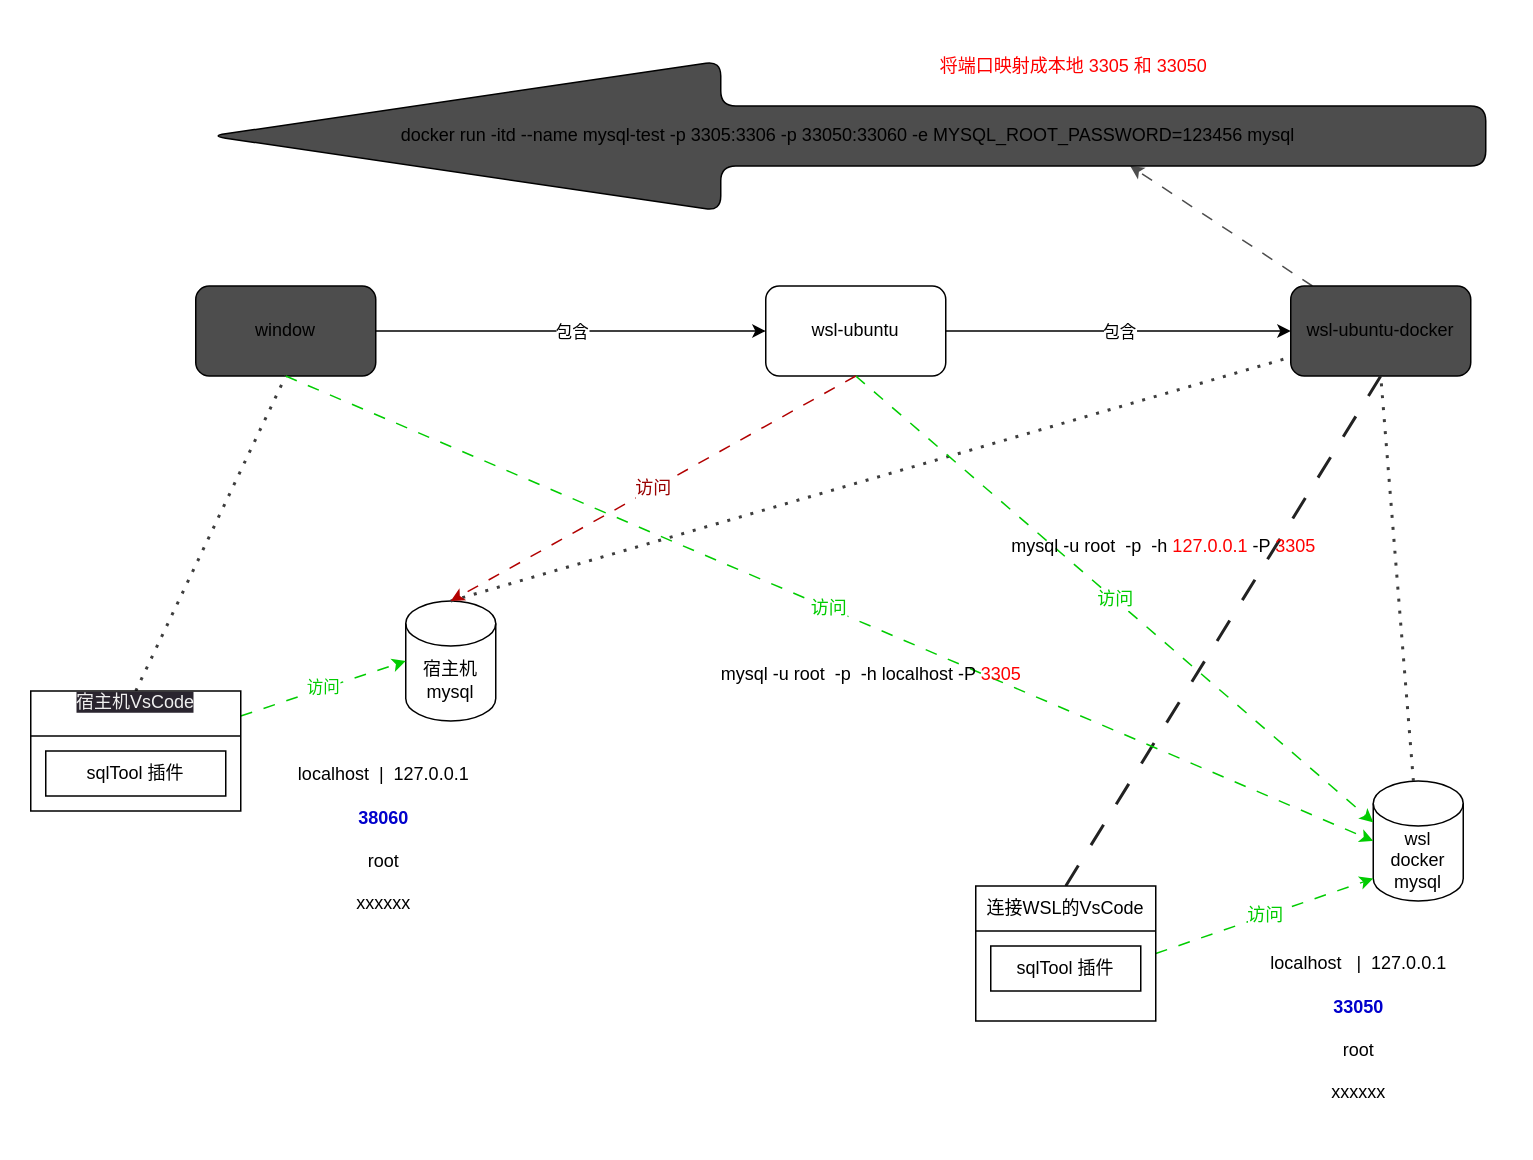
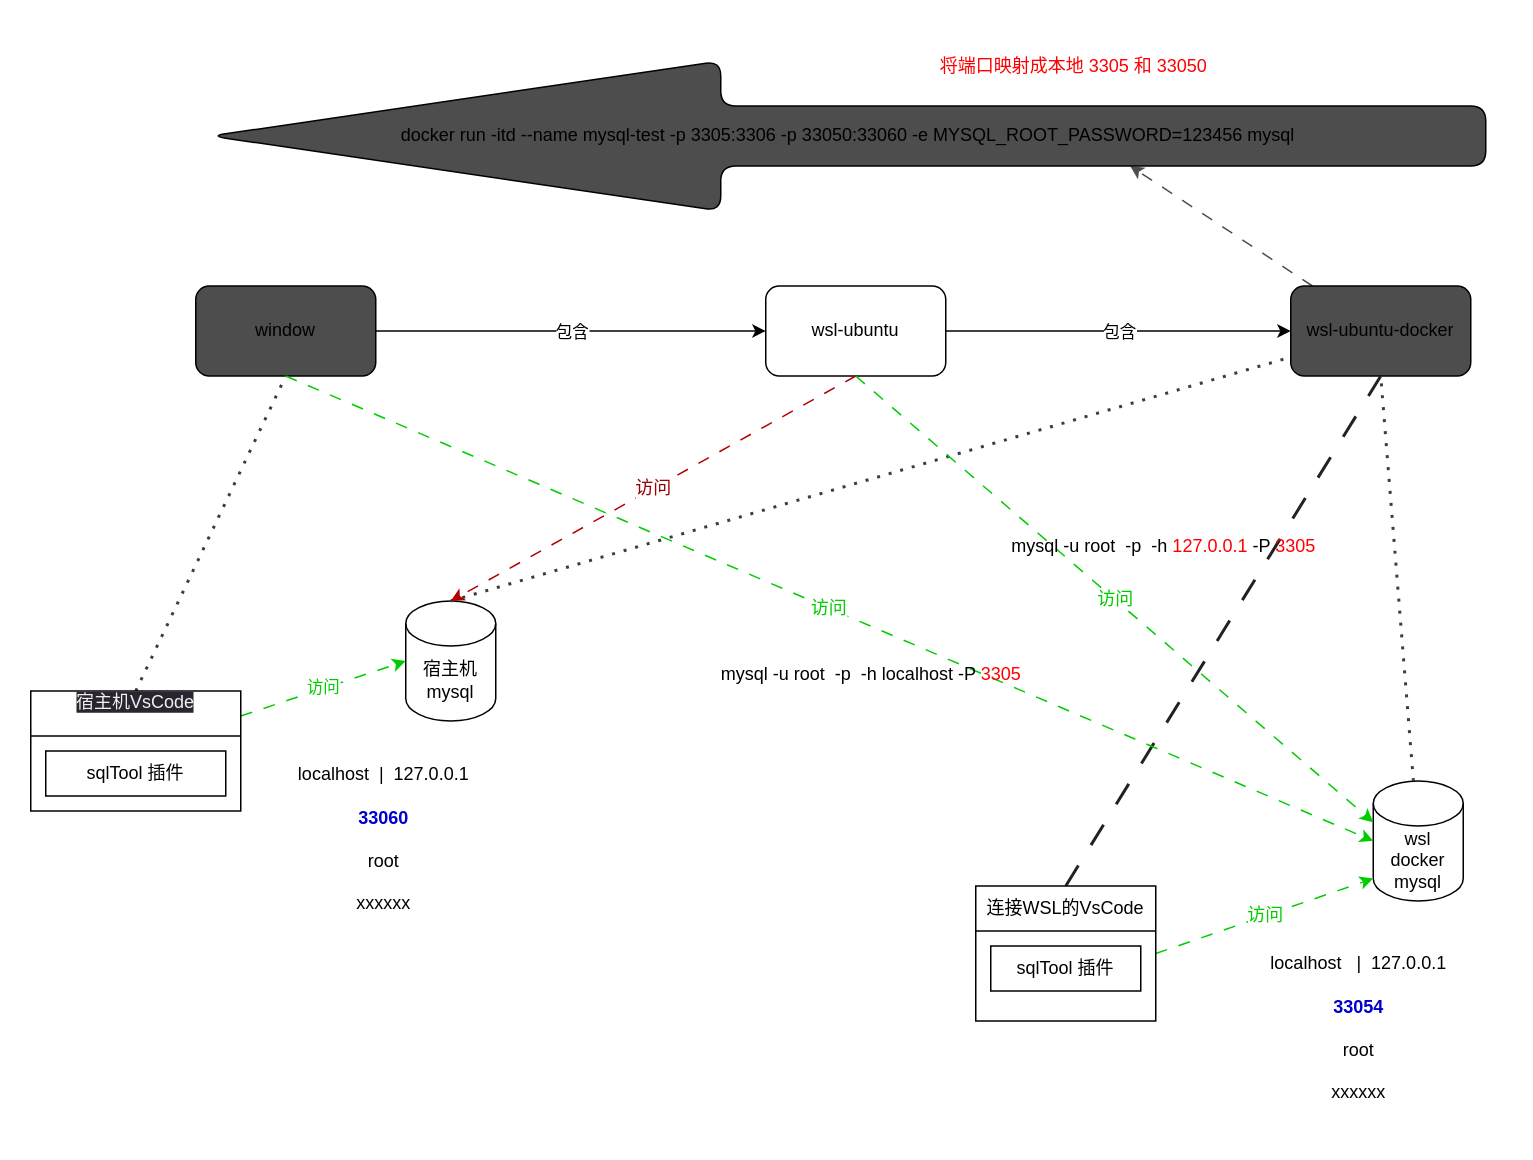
(384, 833) -> (384, 833)
(1359, 1022) -> (1359, 1022)
